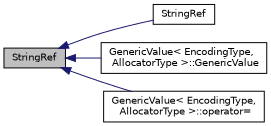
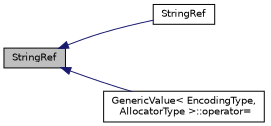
(184, 58) -> none
